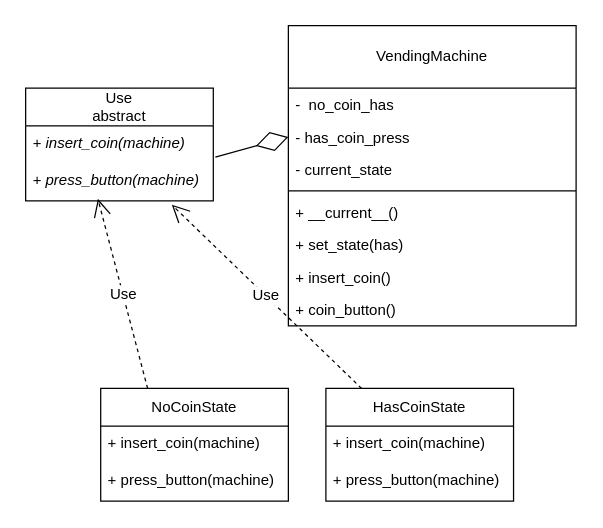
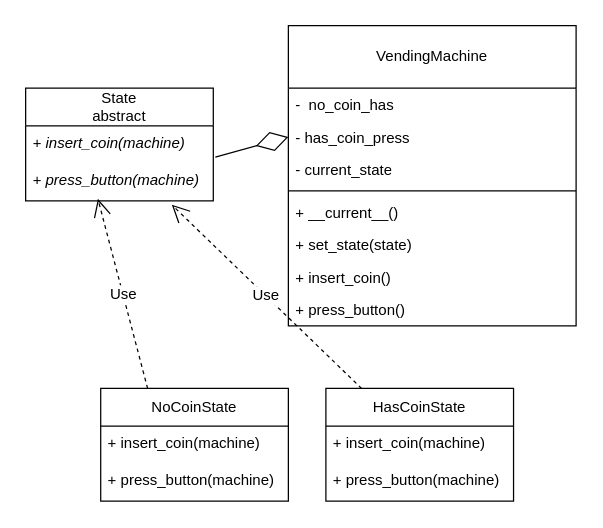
(119, 107) -> (119, 107)
(361, 246) -> (369, 246)
(355, 311) -> (361, 311)
